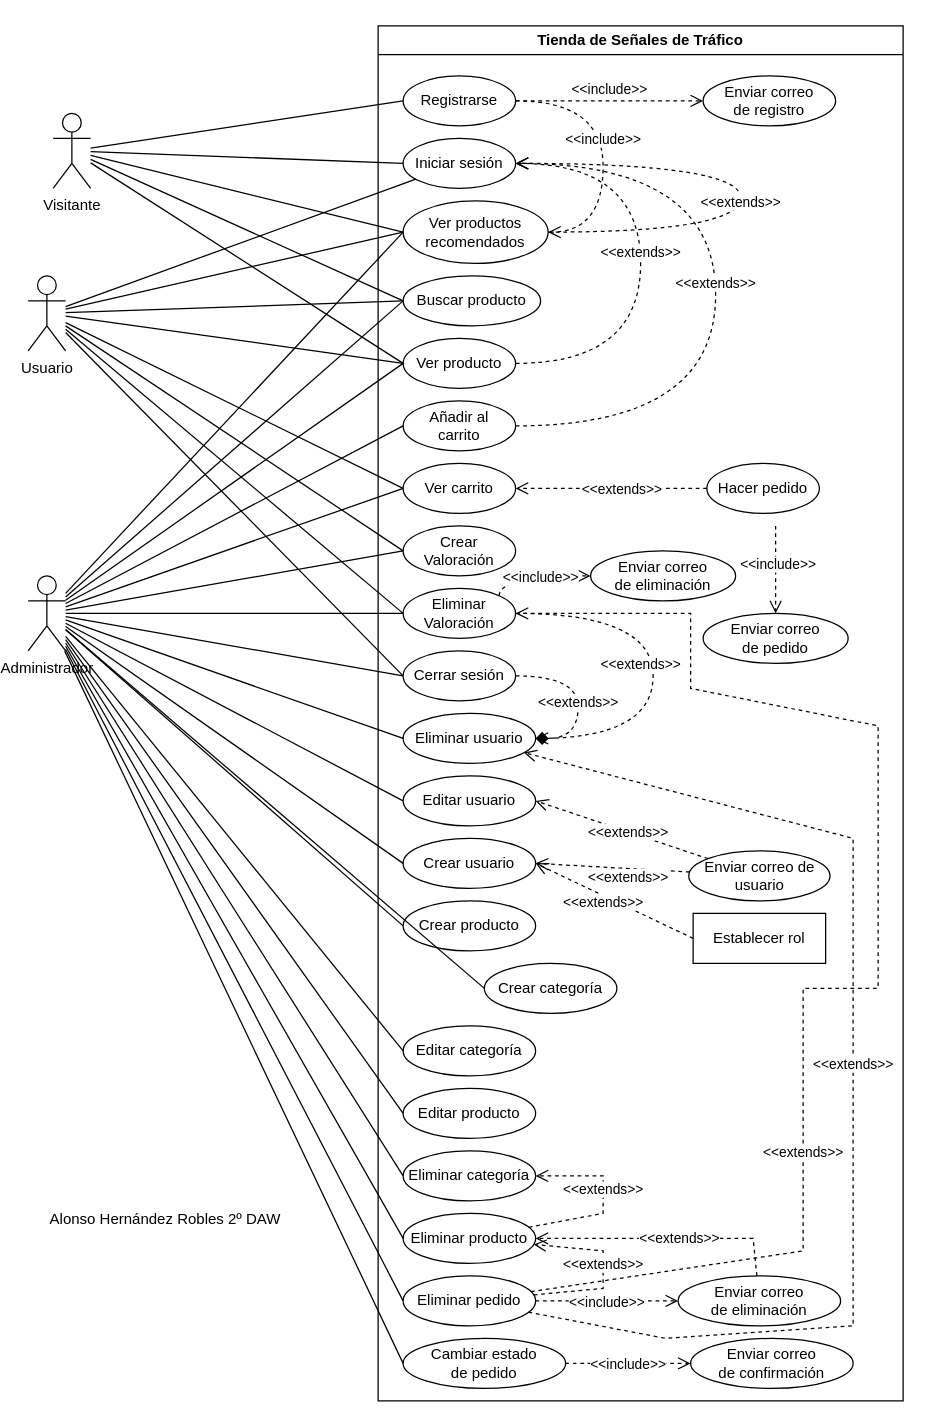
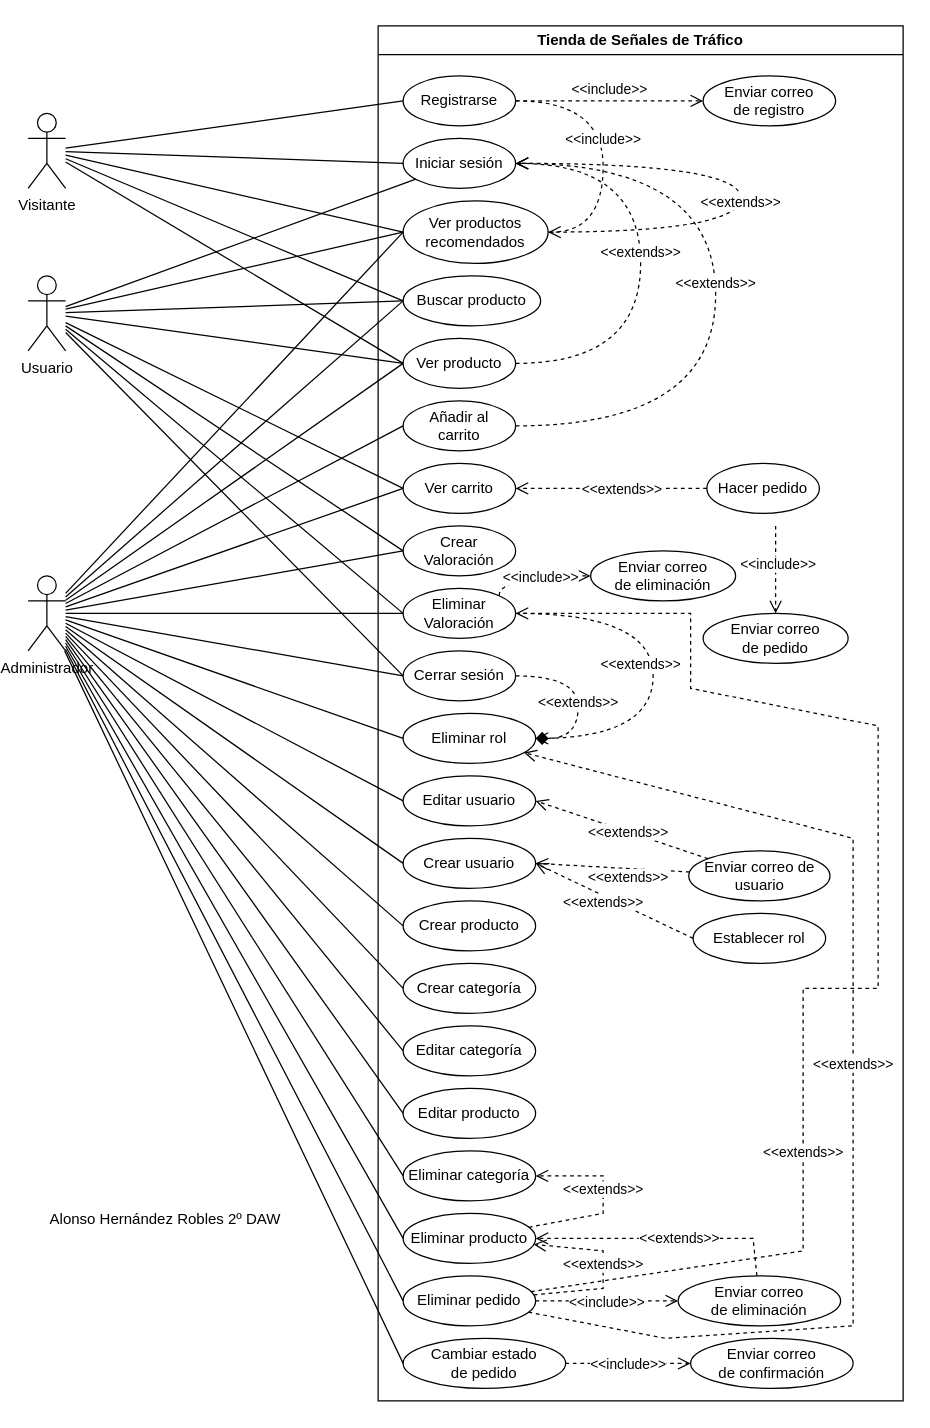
(72, 151) -> (47, 151)
(469, 738) -> (469, 738)
(759, 938) -> (759, 938)
(551, 988) -> (469, 988)
